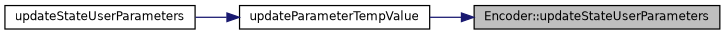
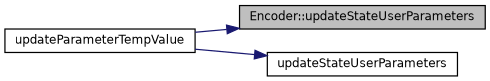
(211, 17) -> (225, 52)
